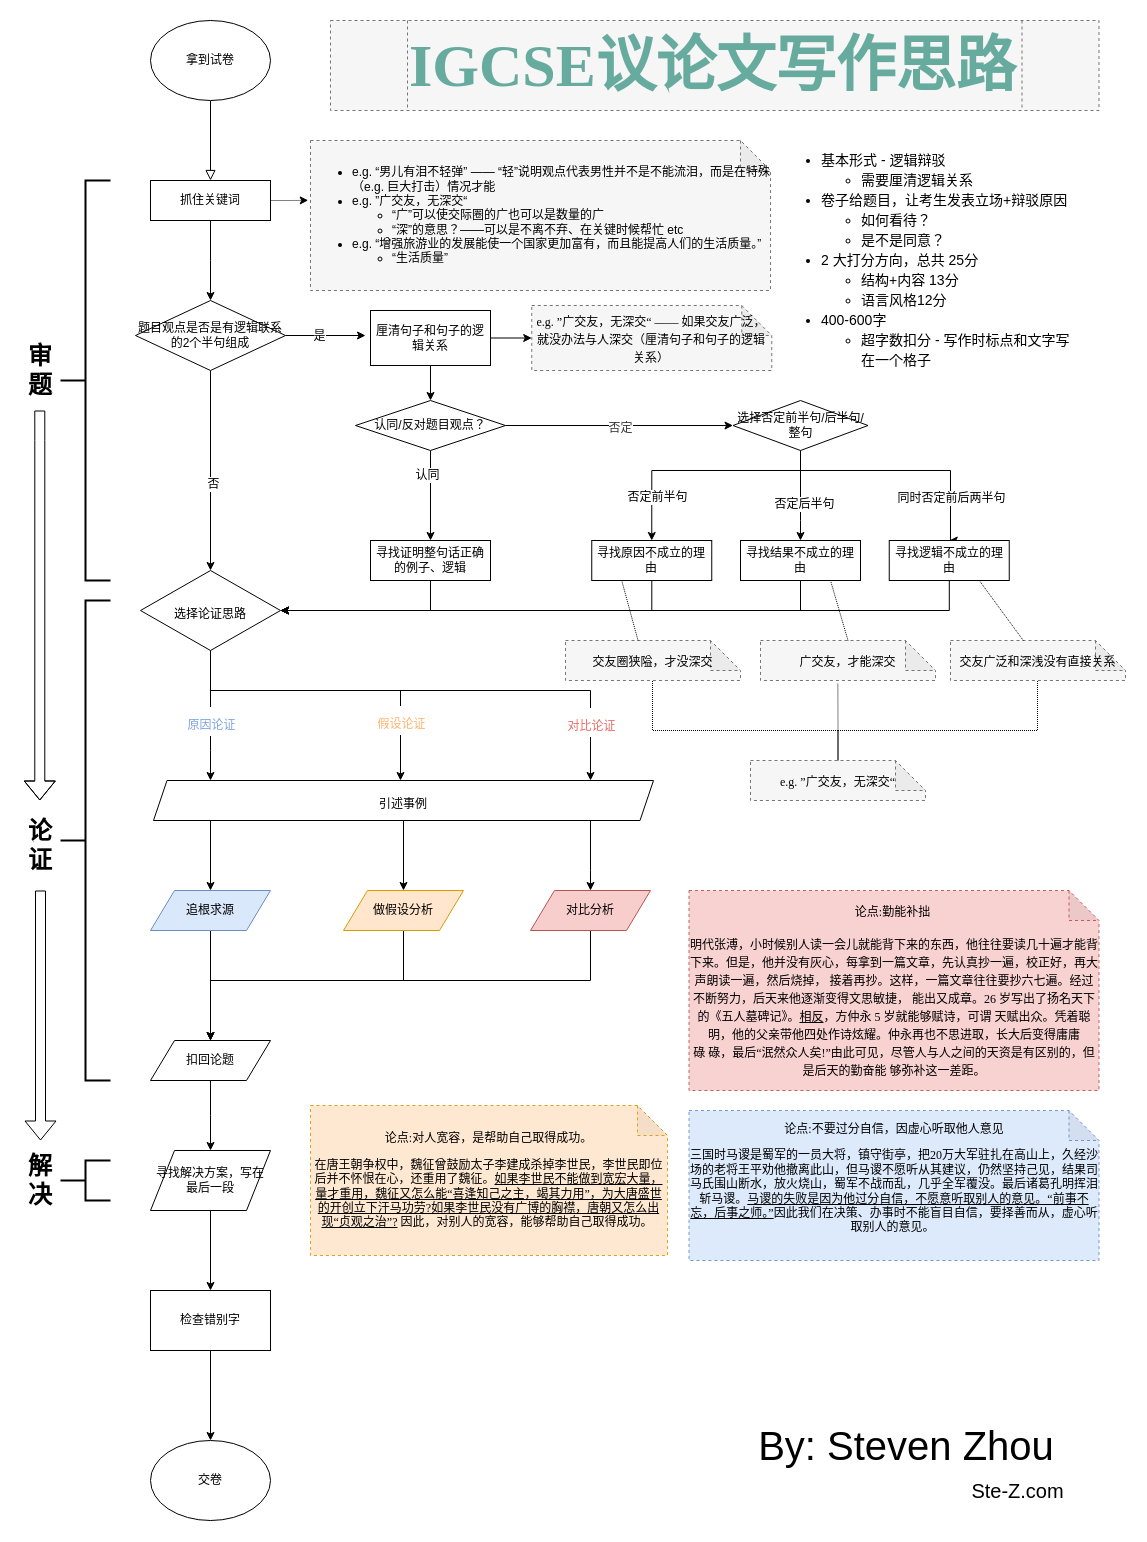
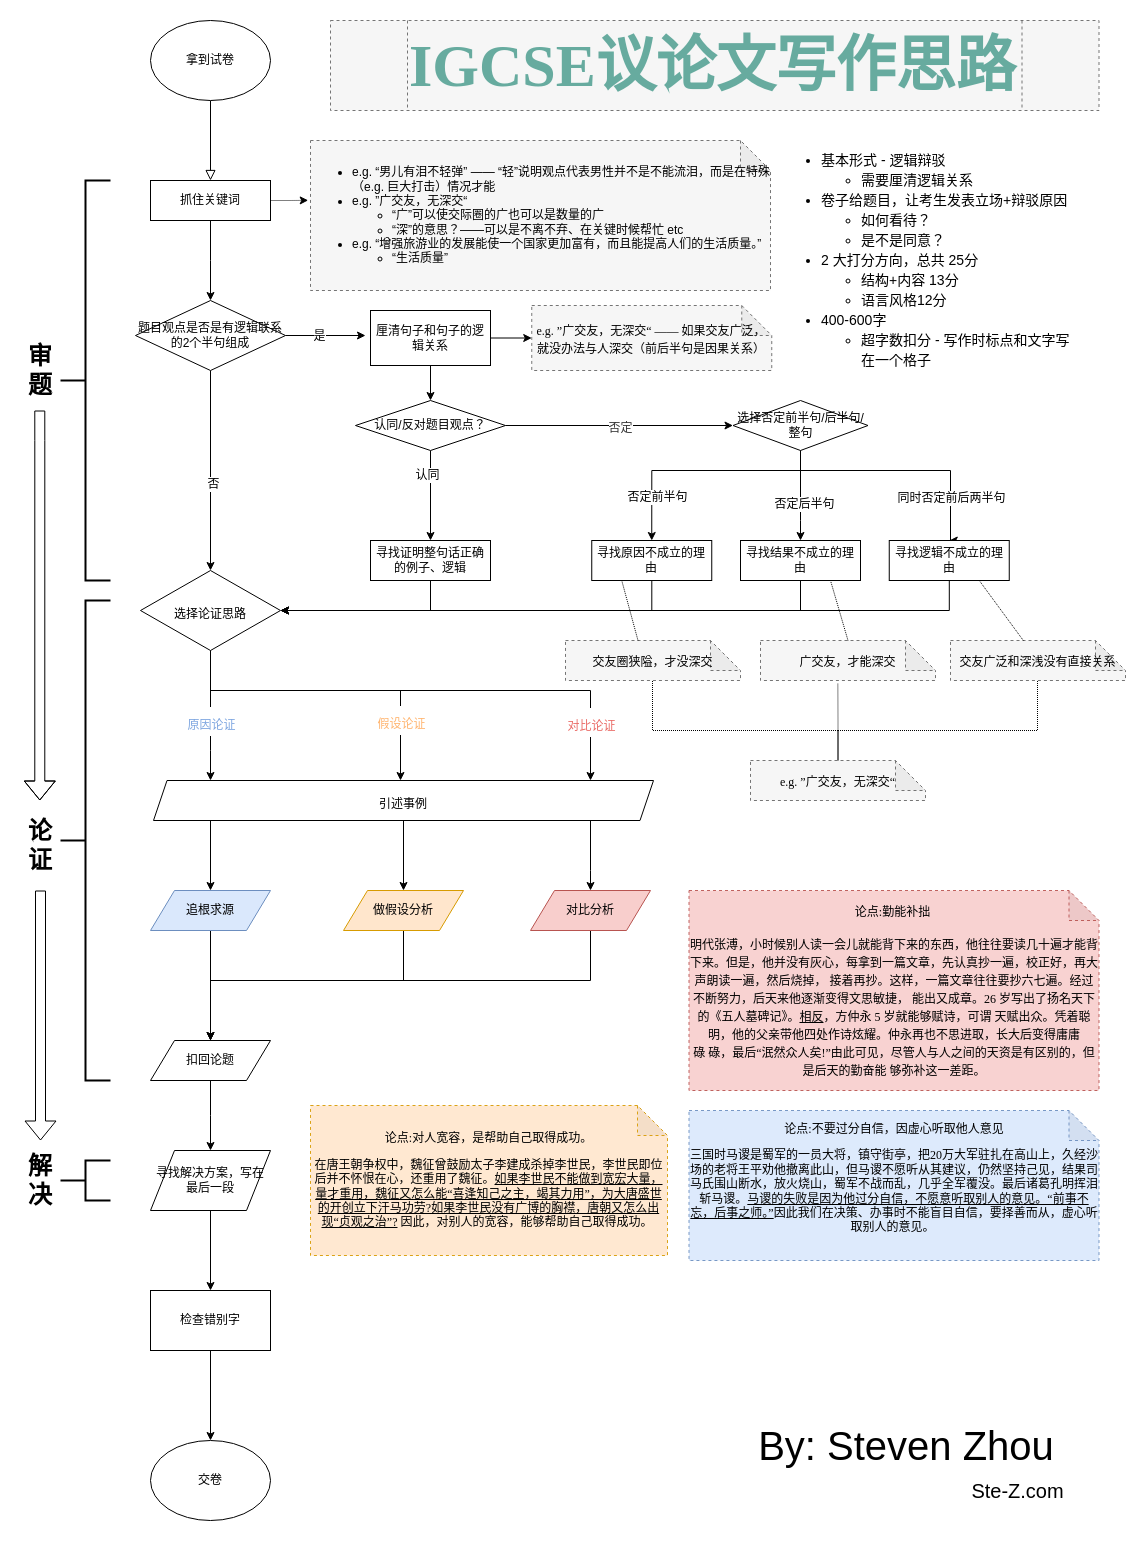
(652, 339) -> (652, 339)
